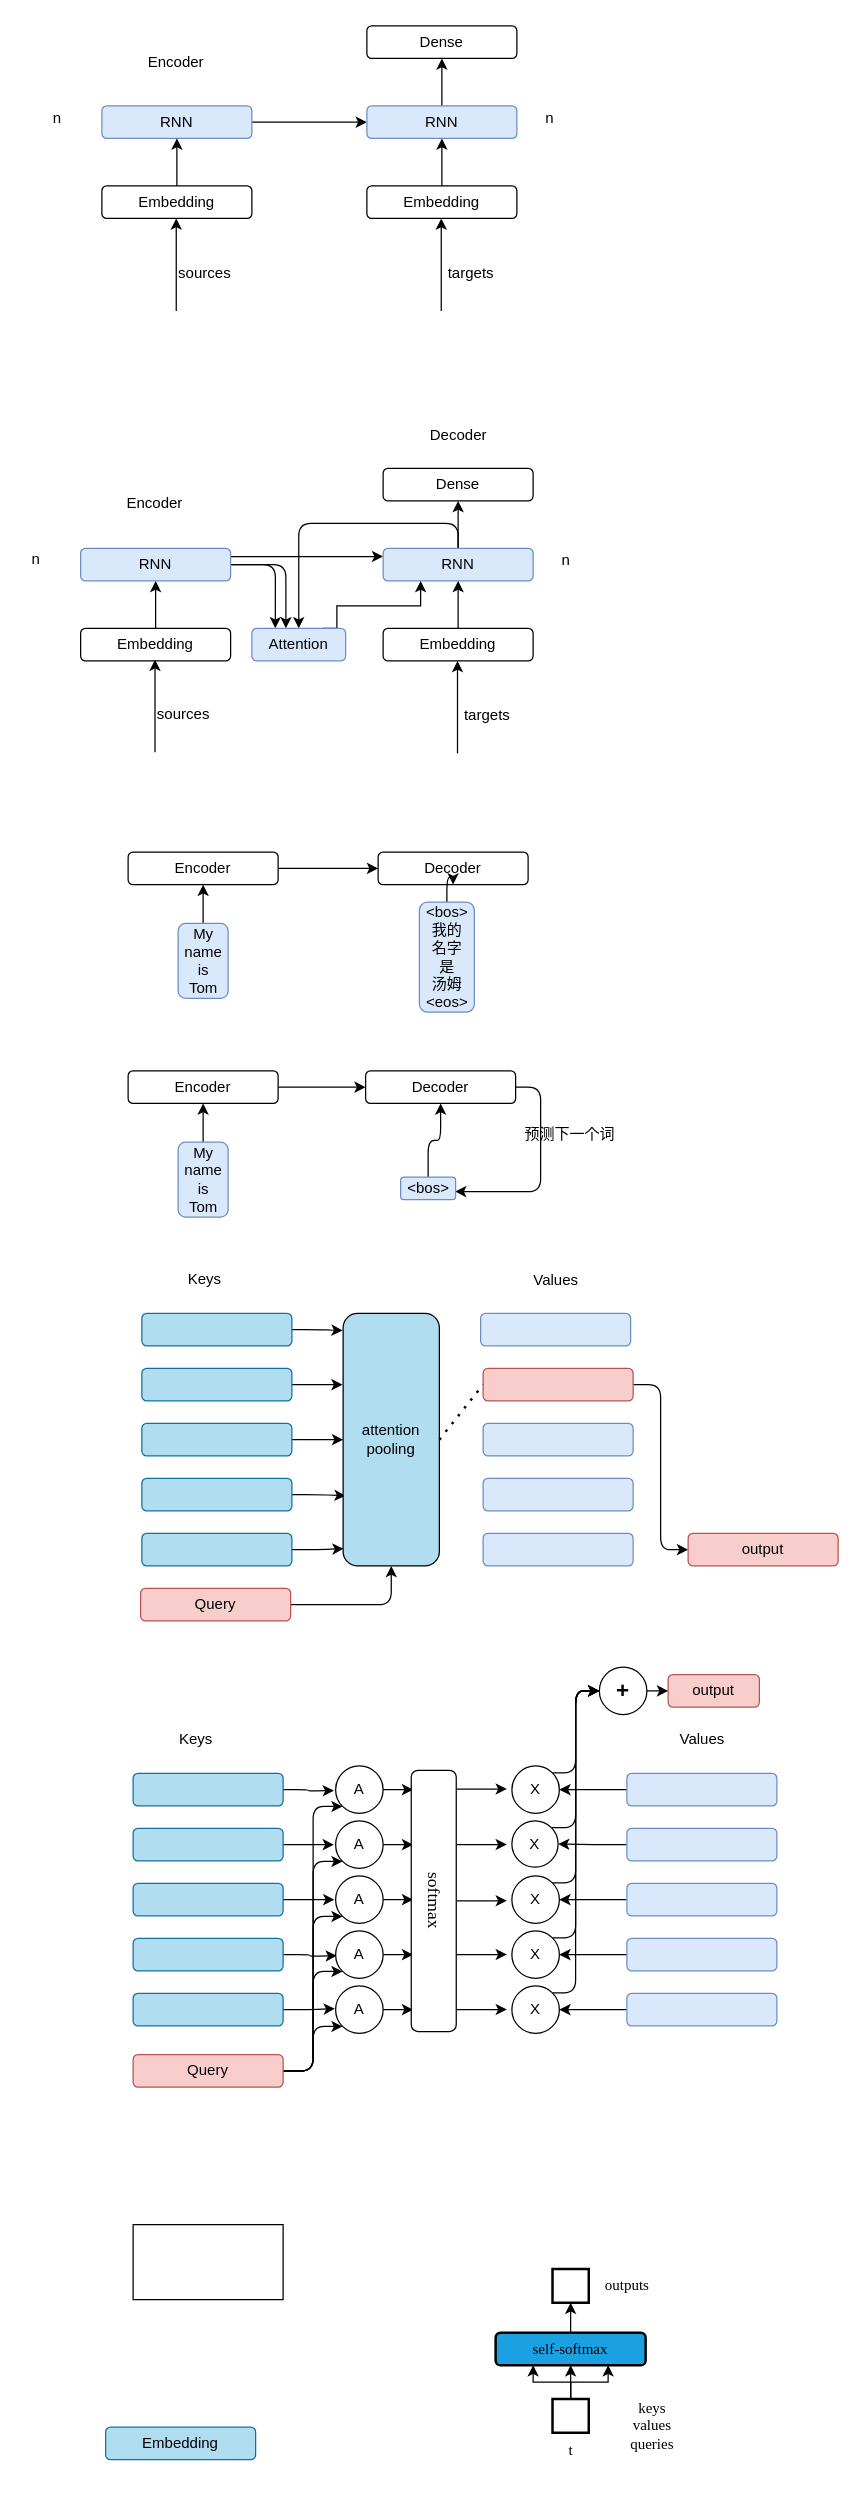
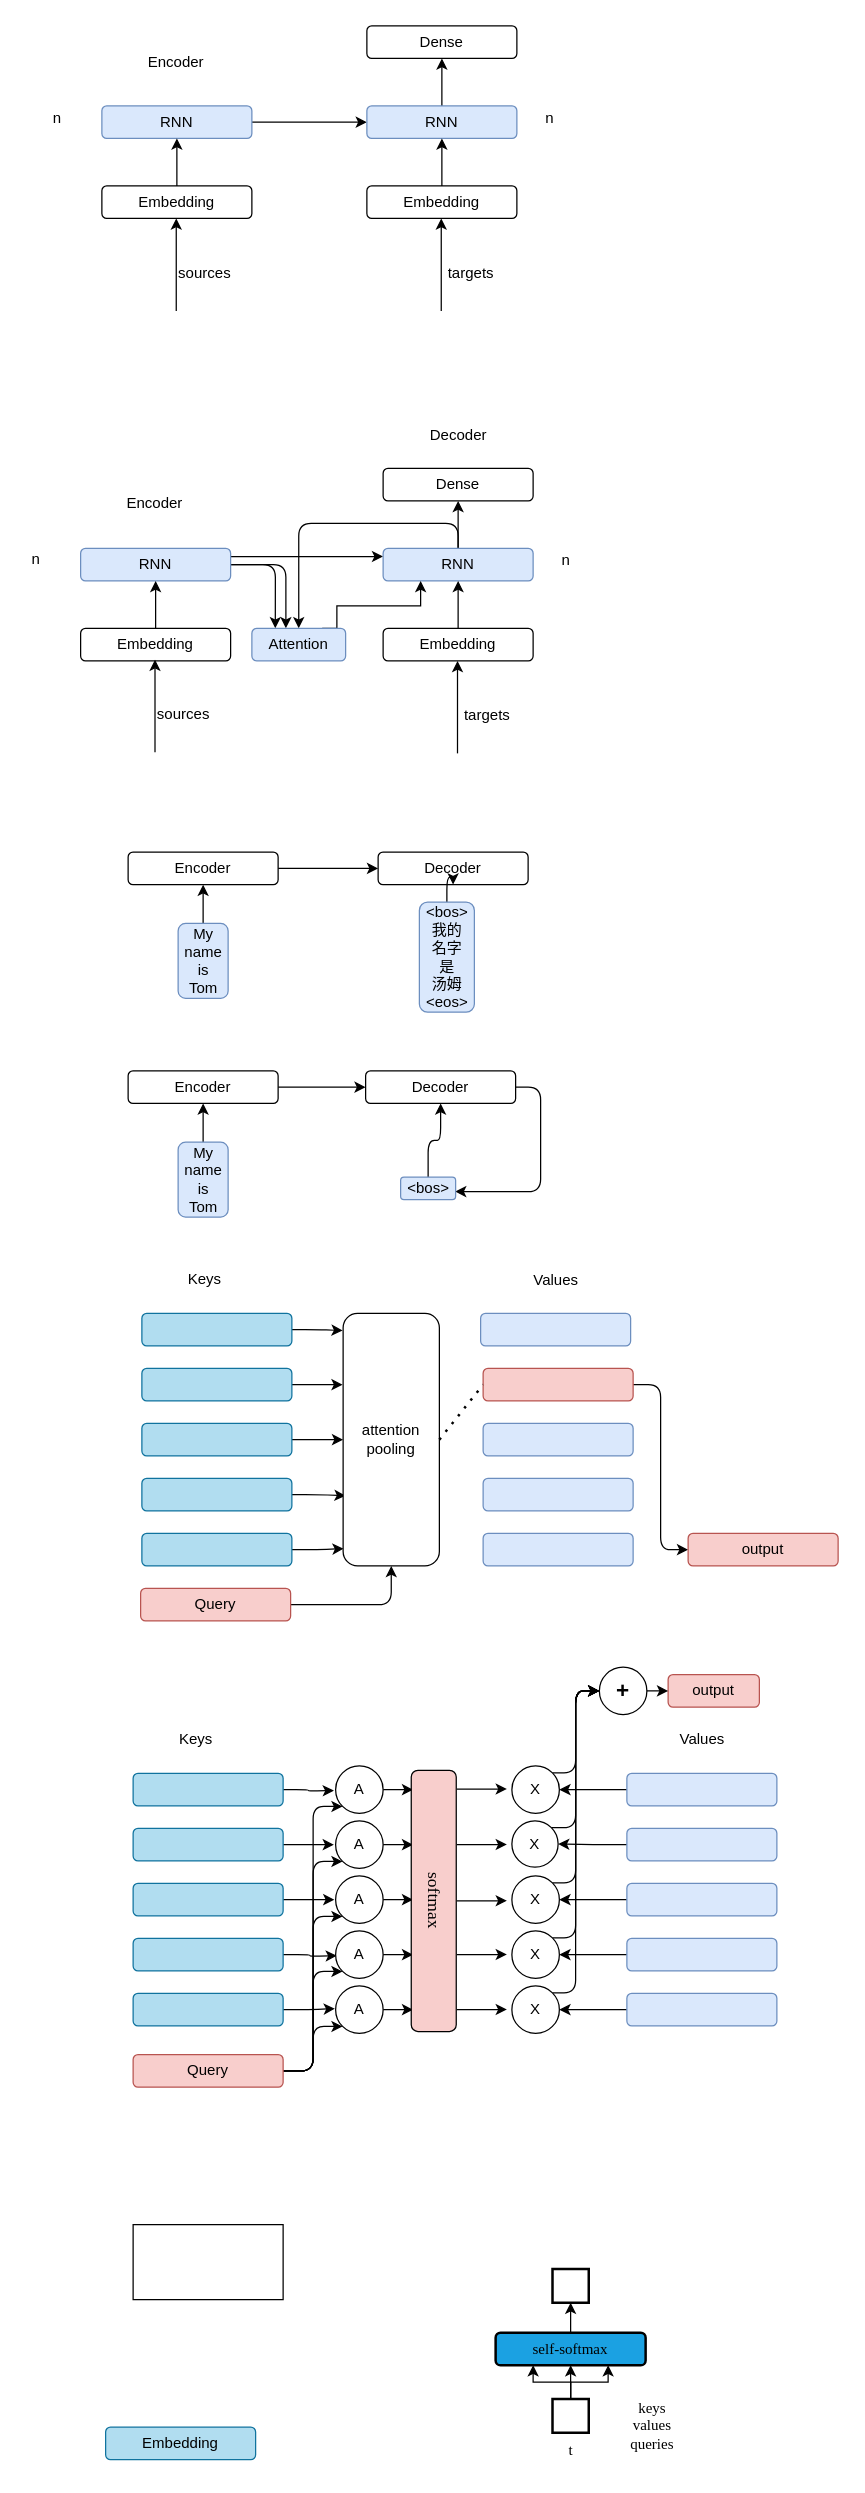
(569, 1134) -> none
(391, 1439) -> (391, 1439)
(434, 1901) -> (434, 1901)
(626, 2286) -> none
